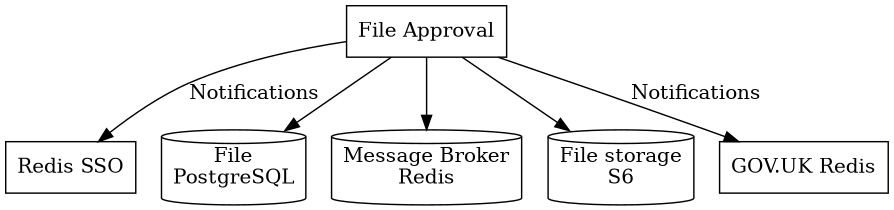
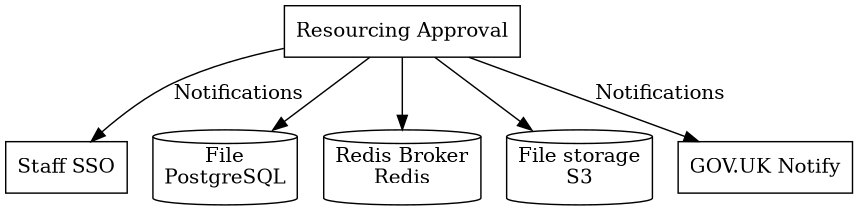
(427, 31) -> (402, 31)
(71, 167) -> (66, 167)
(427, 167) -> (402, 167)
(621, 167) -> (580, 167)
(804, 167) -> (765, 167)
